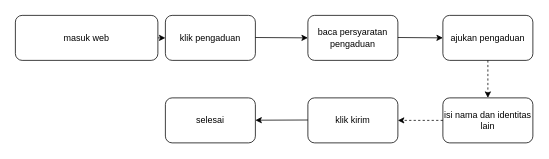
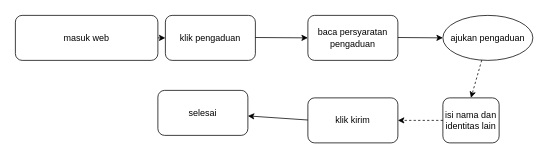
(488, 38) -> (488, 38)
(210, 120) -> (203, 113)
(488, 120) -> (471, 120)
